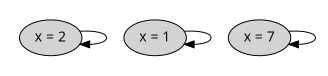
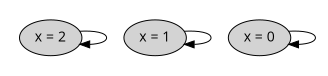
(260, 38) -> (260, 38)
